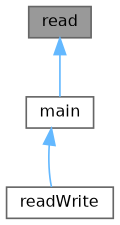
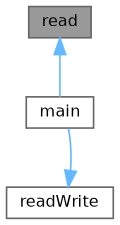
(49, 166) -> (71, 149)
